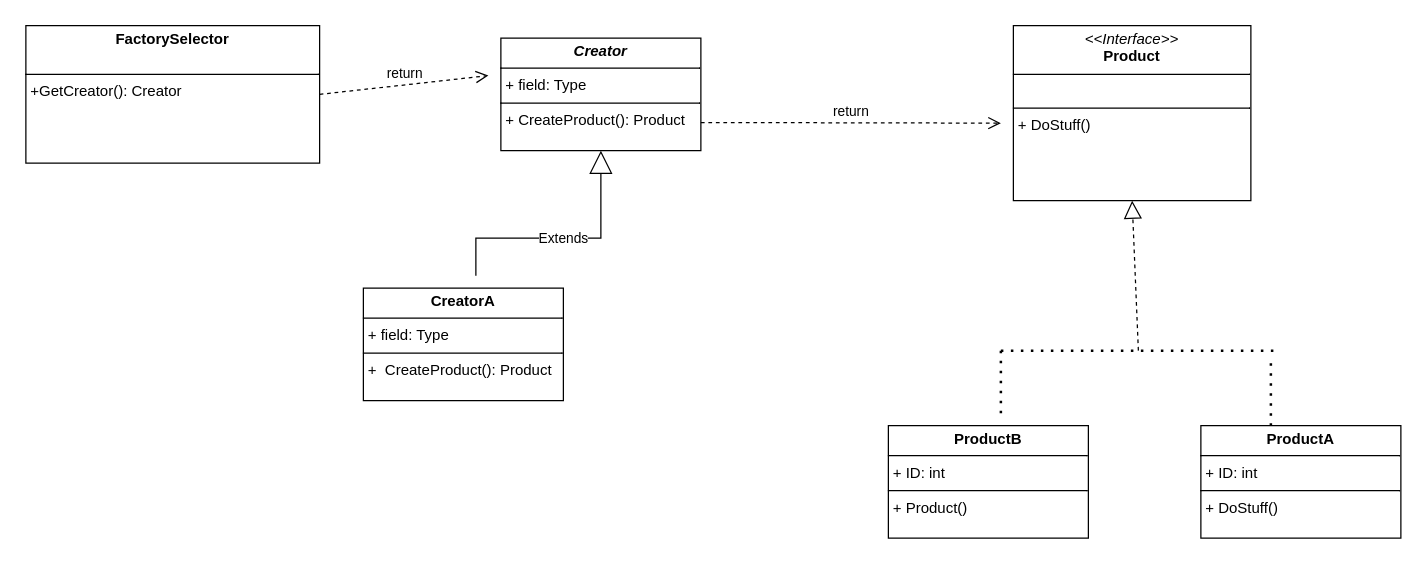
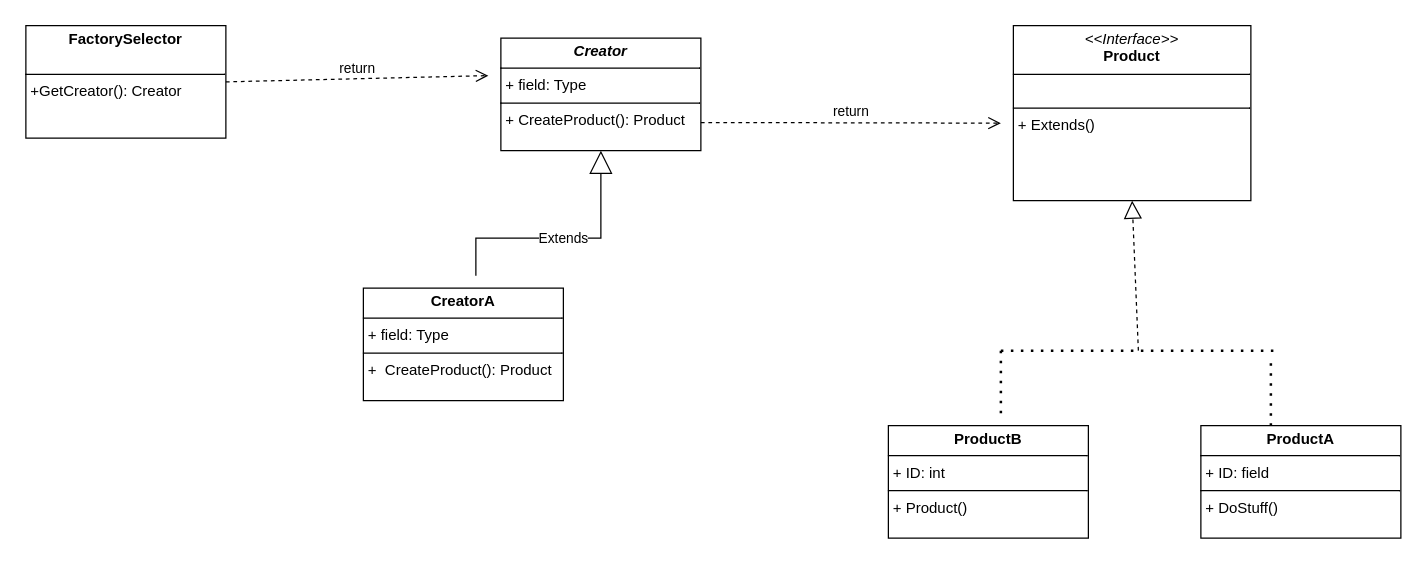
(1068, 53) -> (1068, 53)
(173, 94) -> (126, 82)
(1245, 453) -> (1245, 453)
